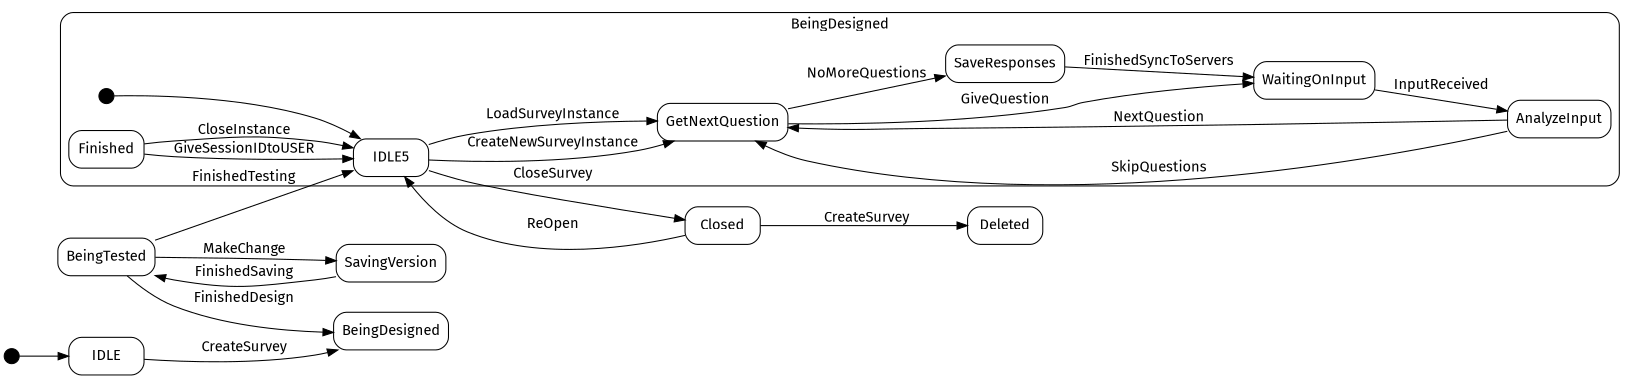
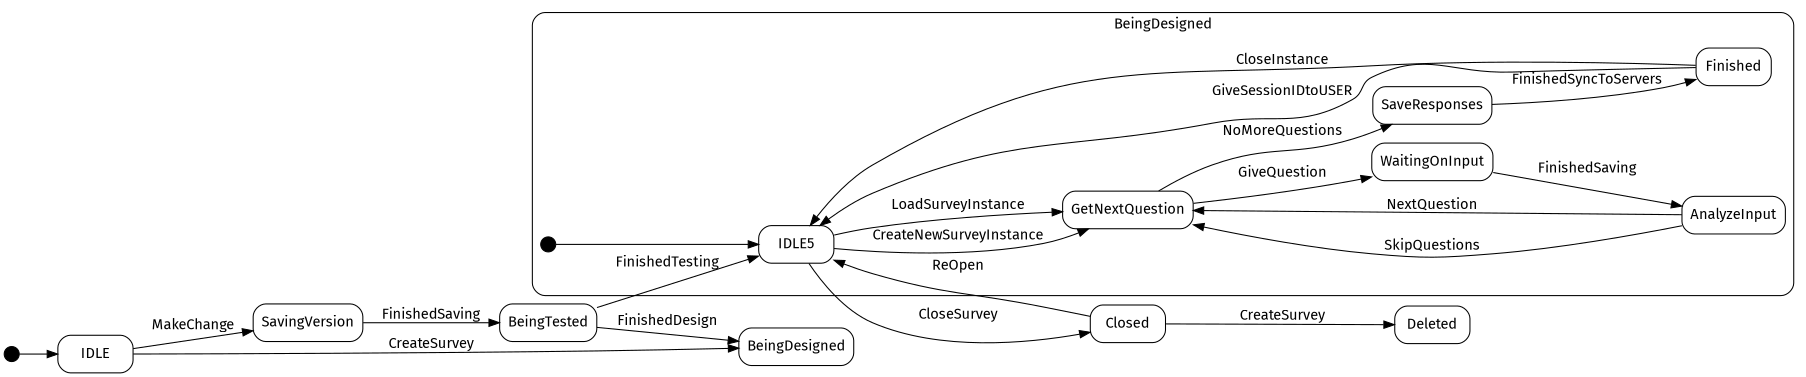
(1154, 72) -> (1589, 98)
(1441, 85) -> (1587, 169)
(240, 258) -> (188, 340)
